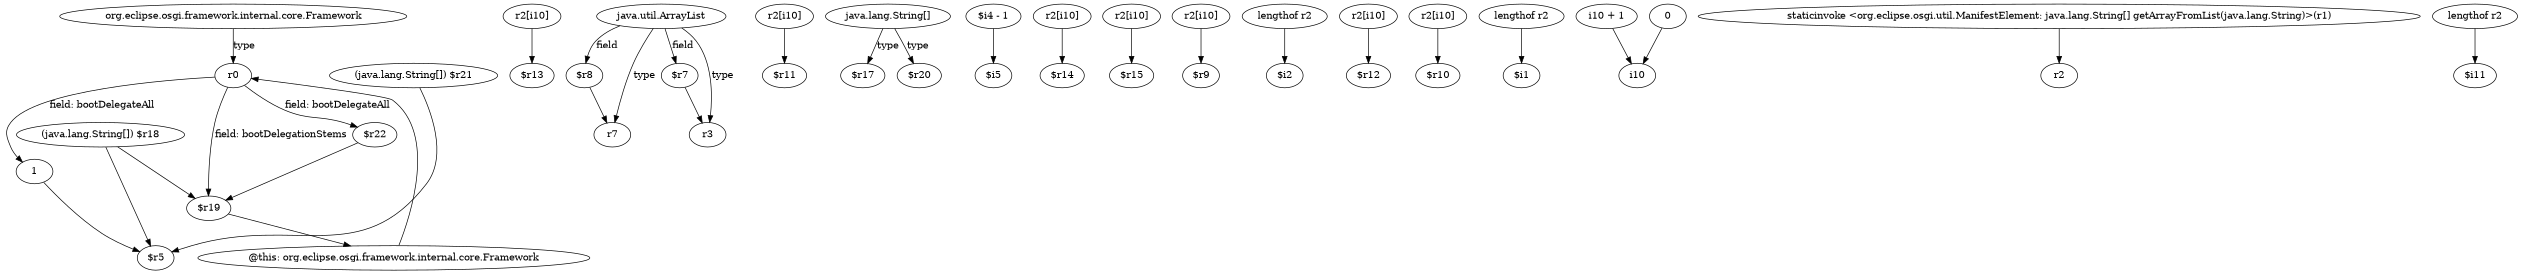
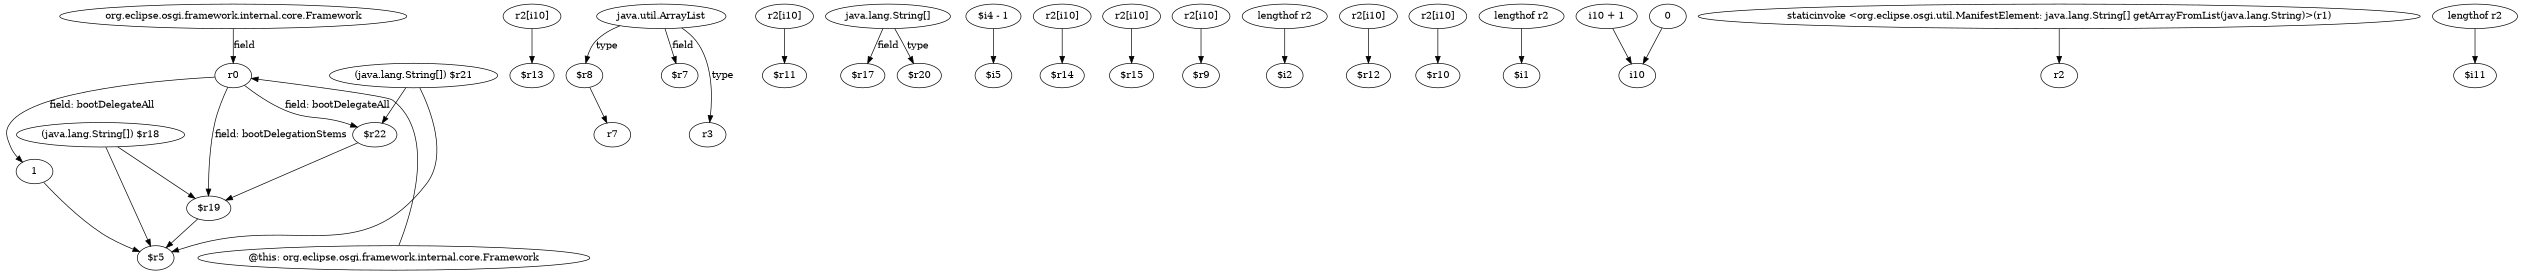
(244, 46) -> (244, 46)
(607, 46) -> (607, 46)
(888, 46) -> (888, 46)
(631, 70) -> none
none -> (398, 100)
(692, 102) -> none
(286, 229) -> (185, 231)
